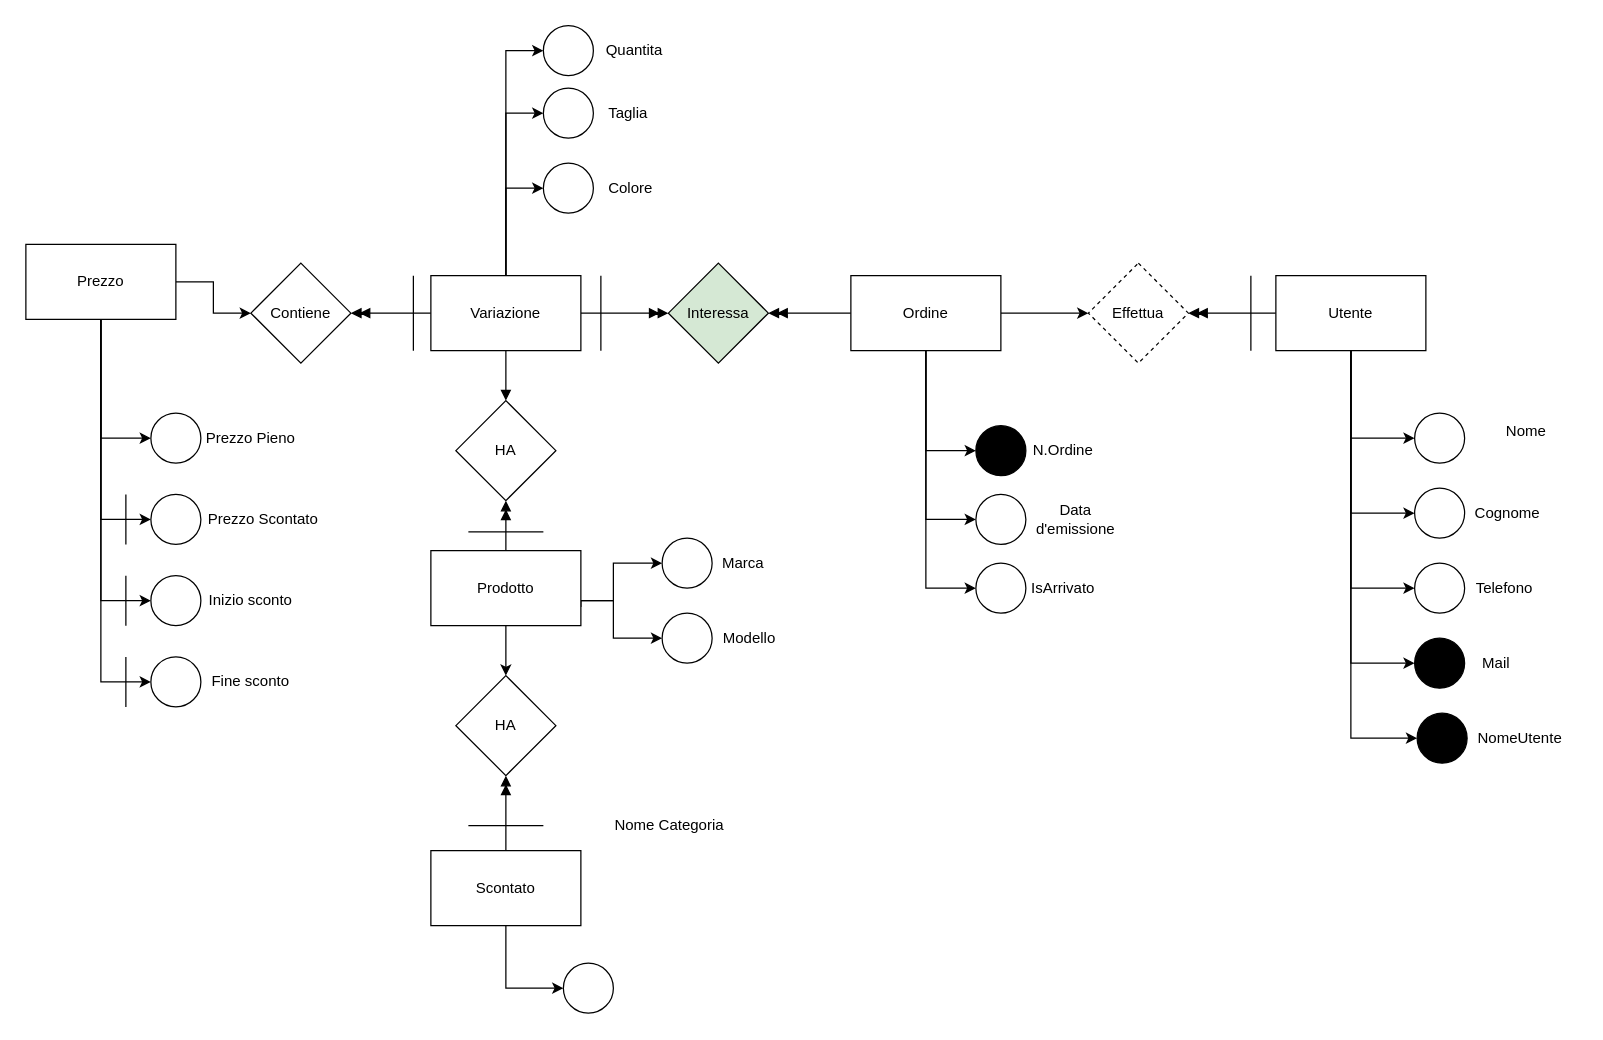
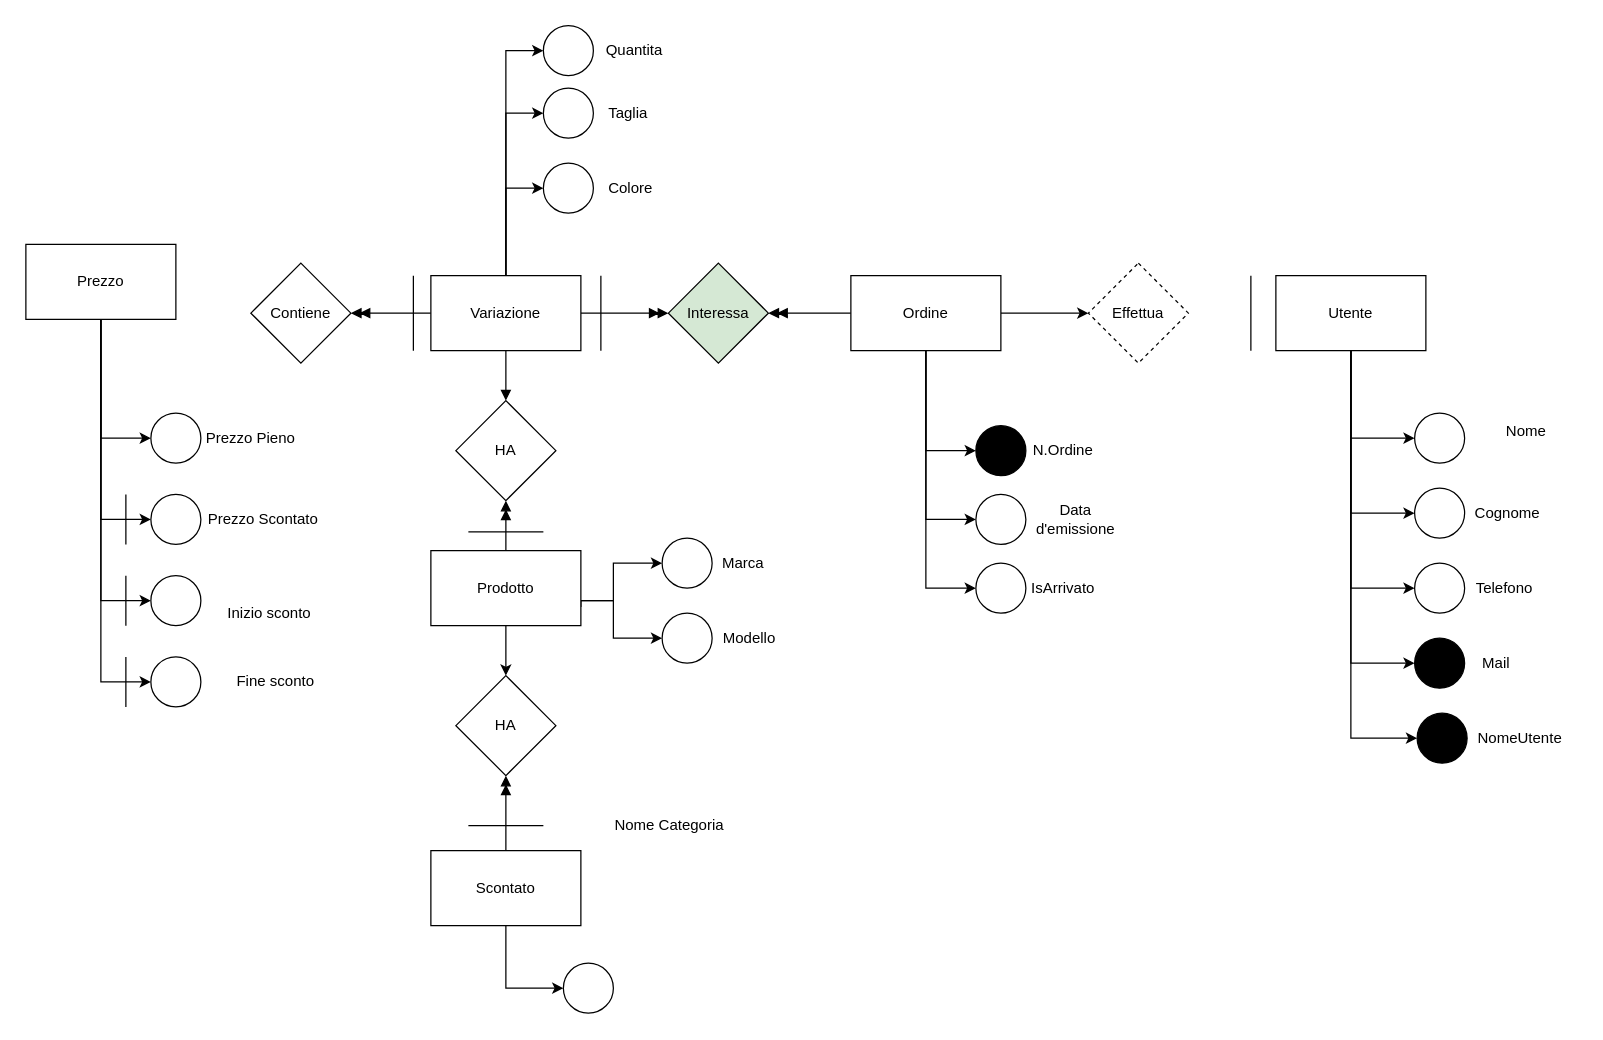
(213, 293) -> none
(1241, 313) -> none
(251, 601) -> (269, 613)
(251, 682) -> (276, 682)
